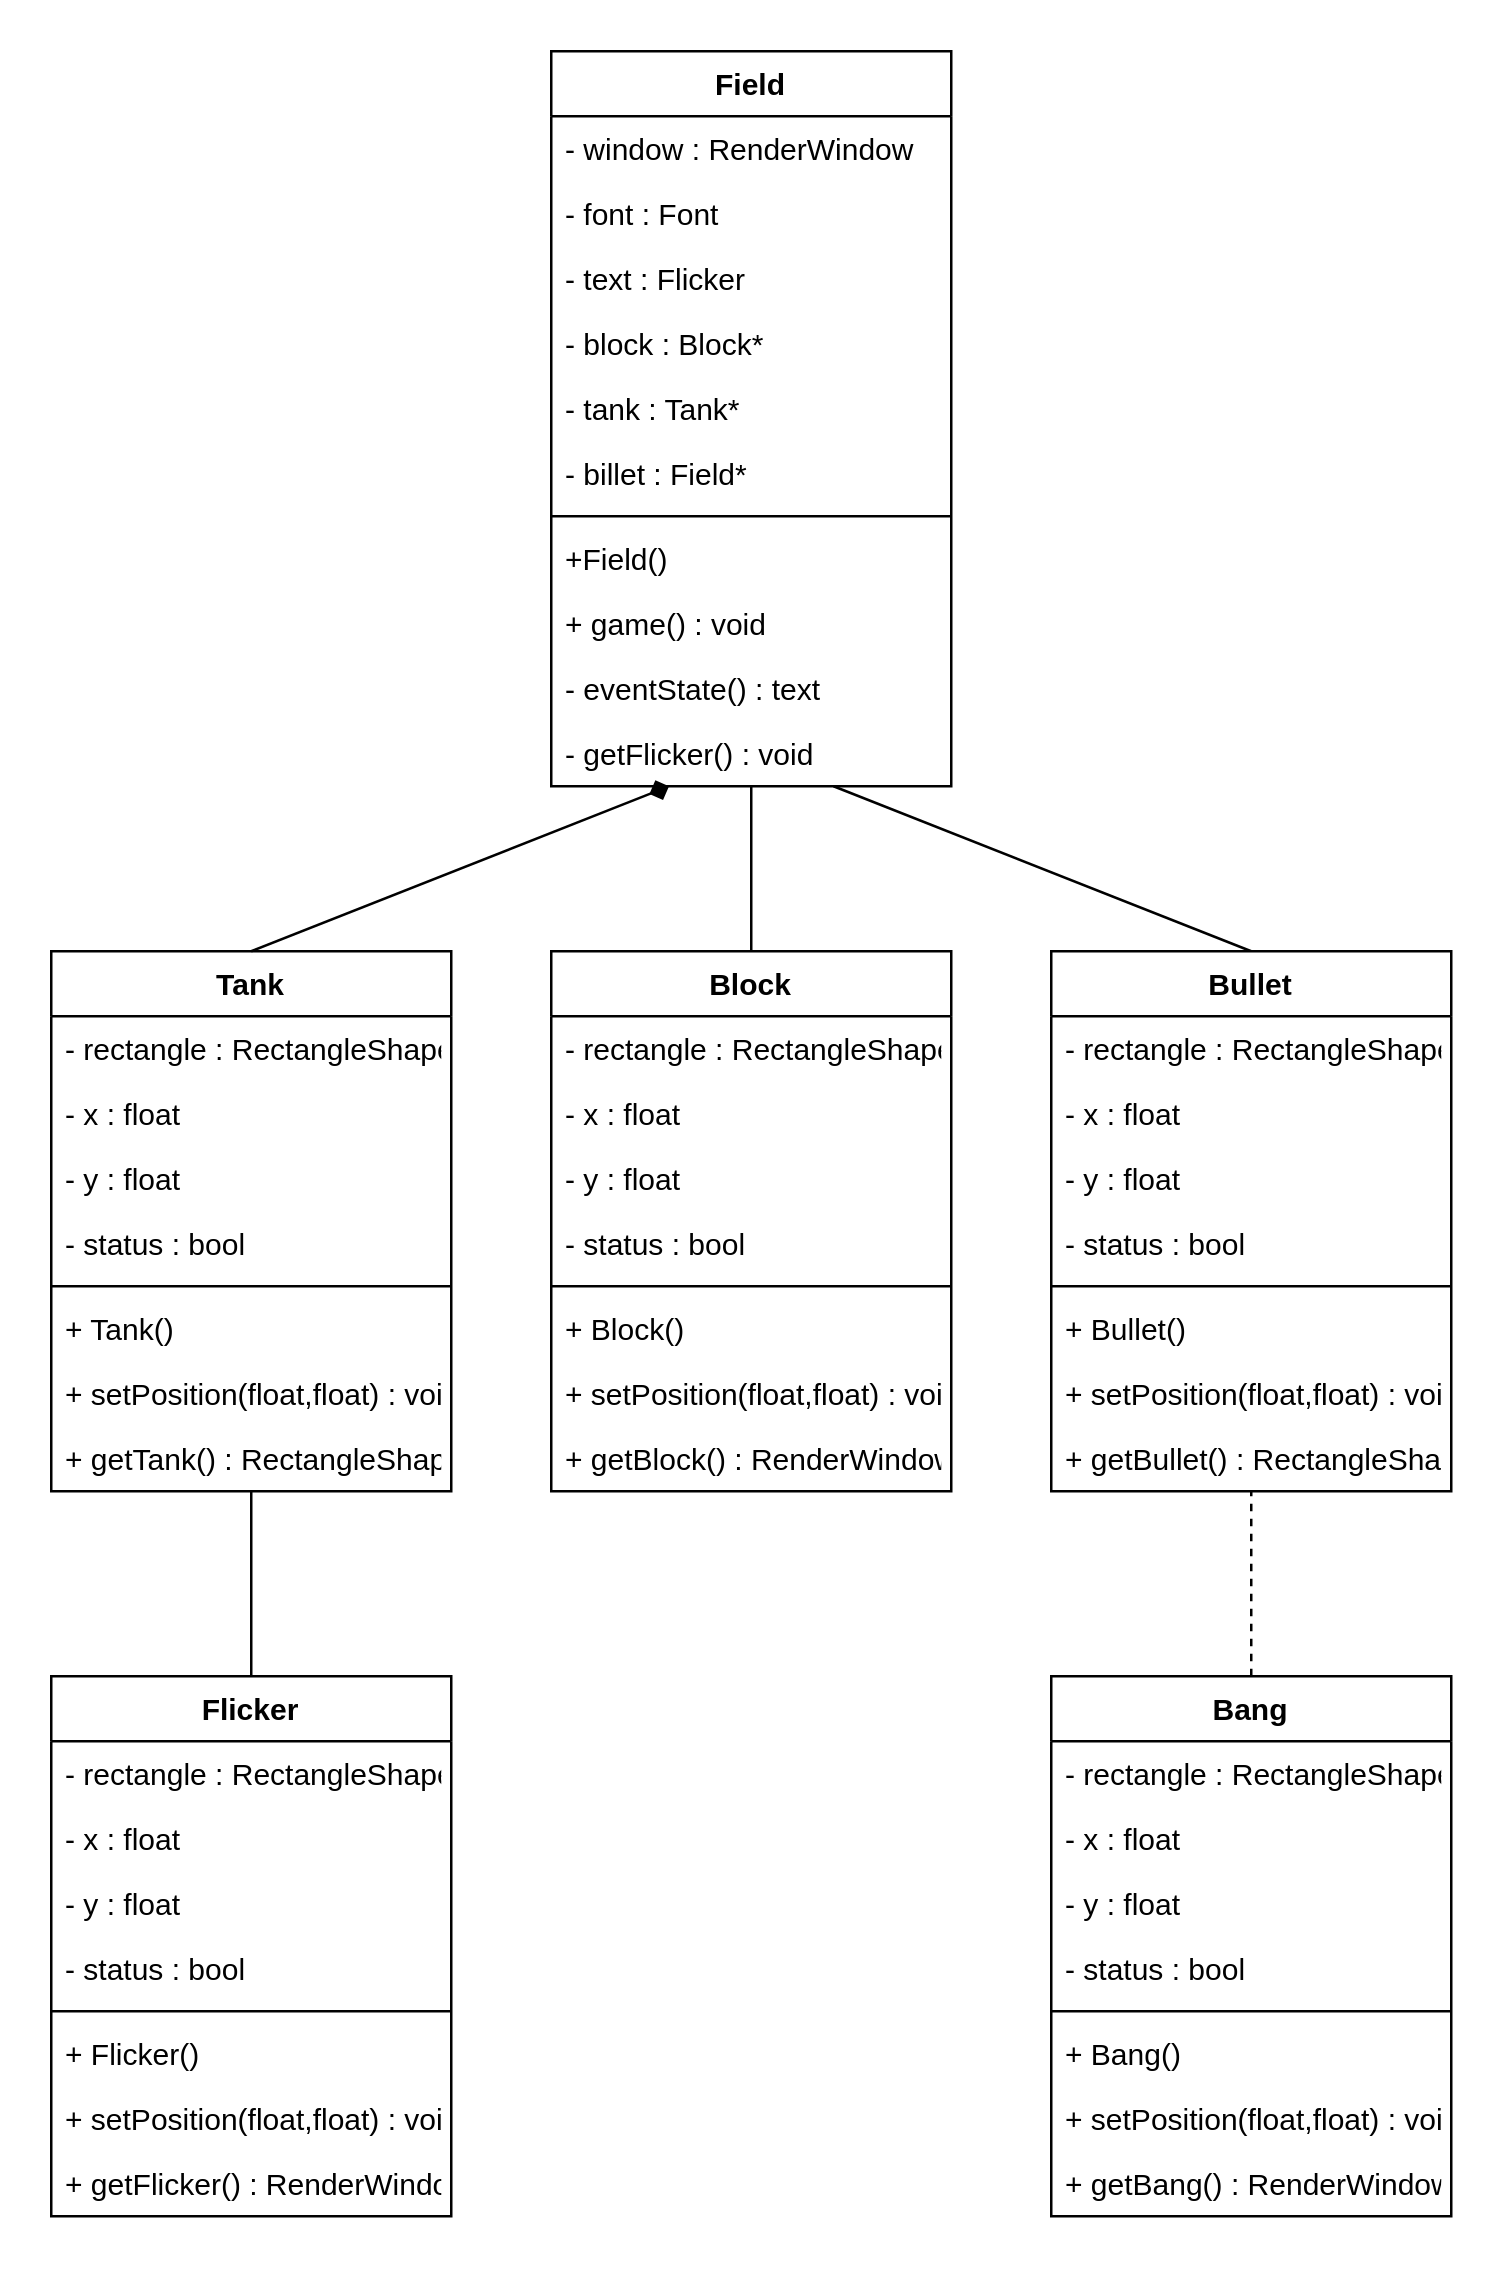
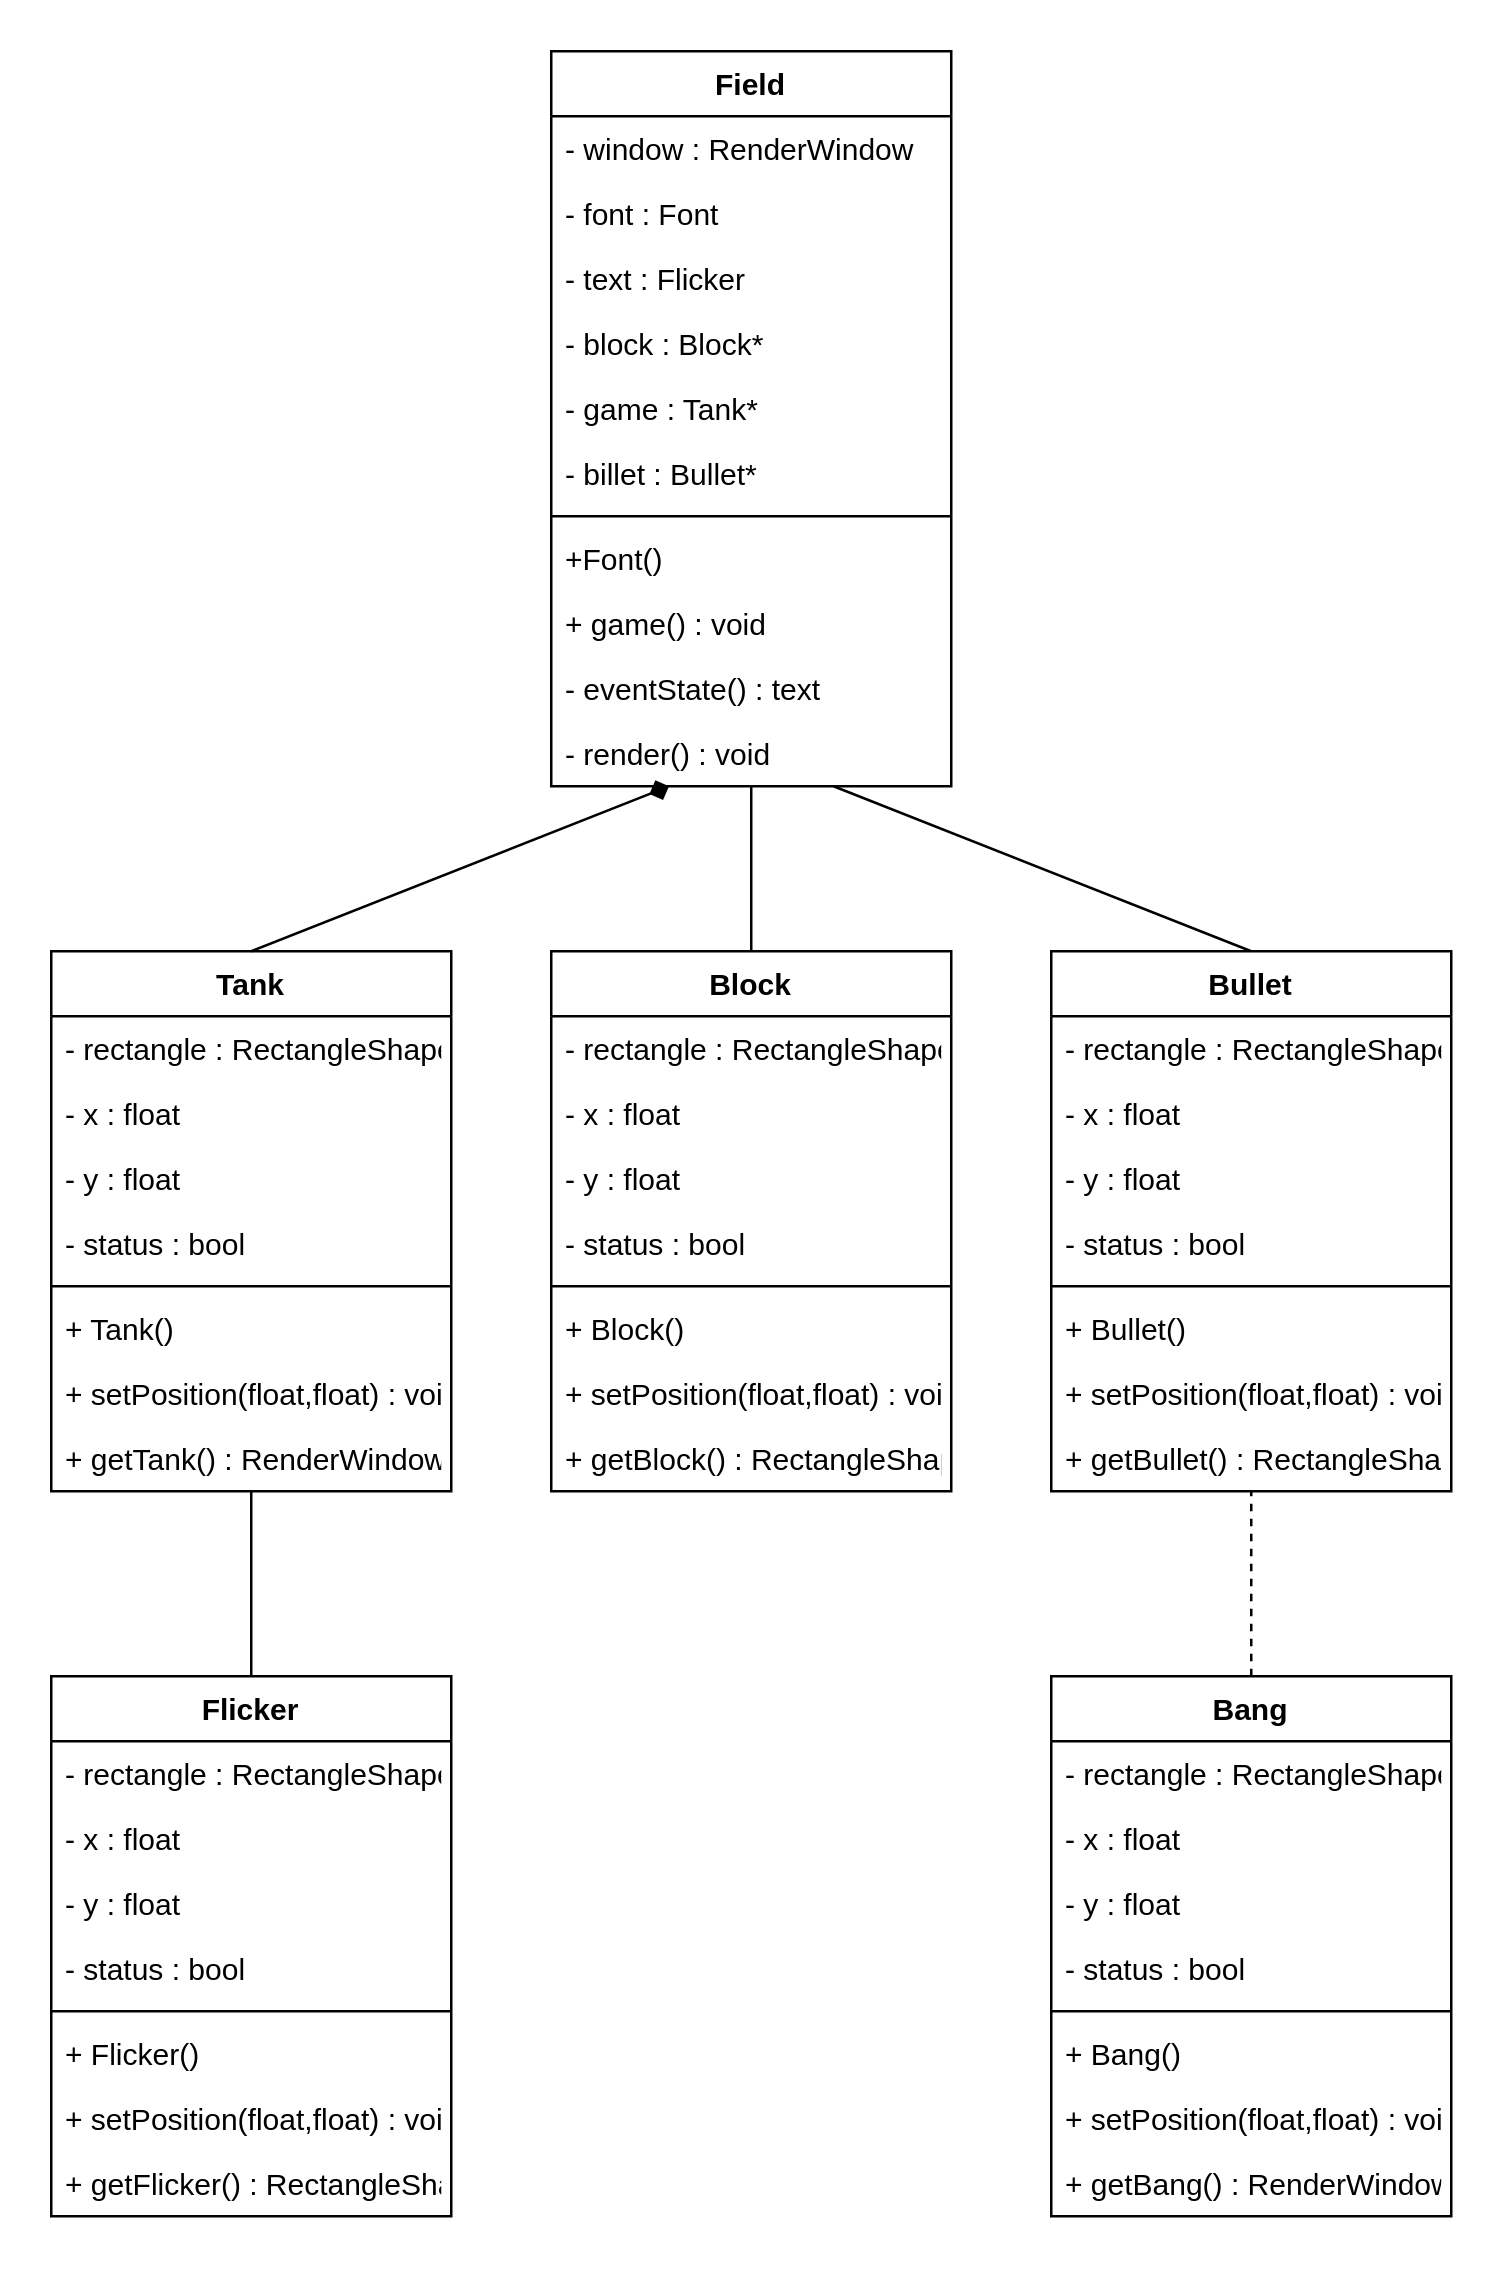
(667, 410) -> (667, 410)
(673, 475) -> (681, 475)
(624, 560) -> (624, 560)
(714, 755) -> (688, 755)
(289, 1460) -> (272, 1460)
(777, 1460) -> (794, 1460)
(290, 2185) -> (307, 2185)
